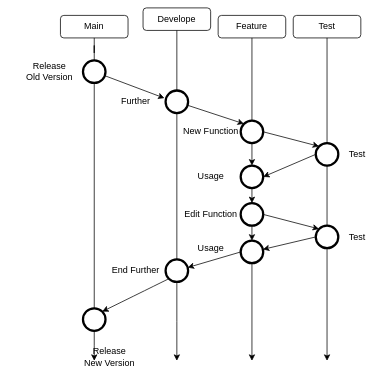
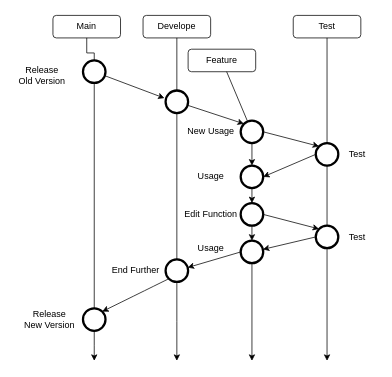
(177, 19) -> (177, 27)
(94, 27) -> (87, 27)
(252, 27) -> (222, 60)
(49, 72) -> (42, 75)
(135, 102) -> none
(211, 132) -> (211, 132)
(109, 357) -> (49, 319)
